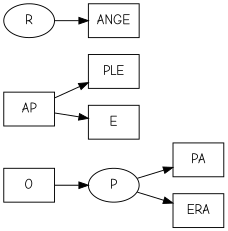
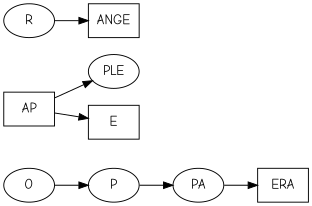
(114, 71) -> (114, 71)
(198, 160) -> (198, 185)
(29, 185) -> (29, 185)
(151, 196) -> (236, 185)
